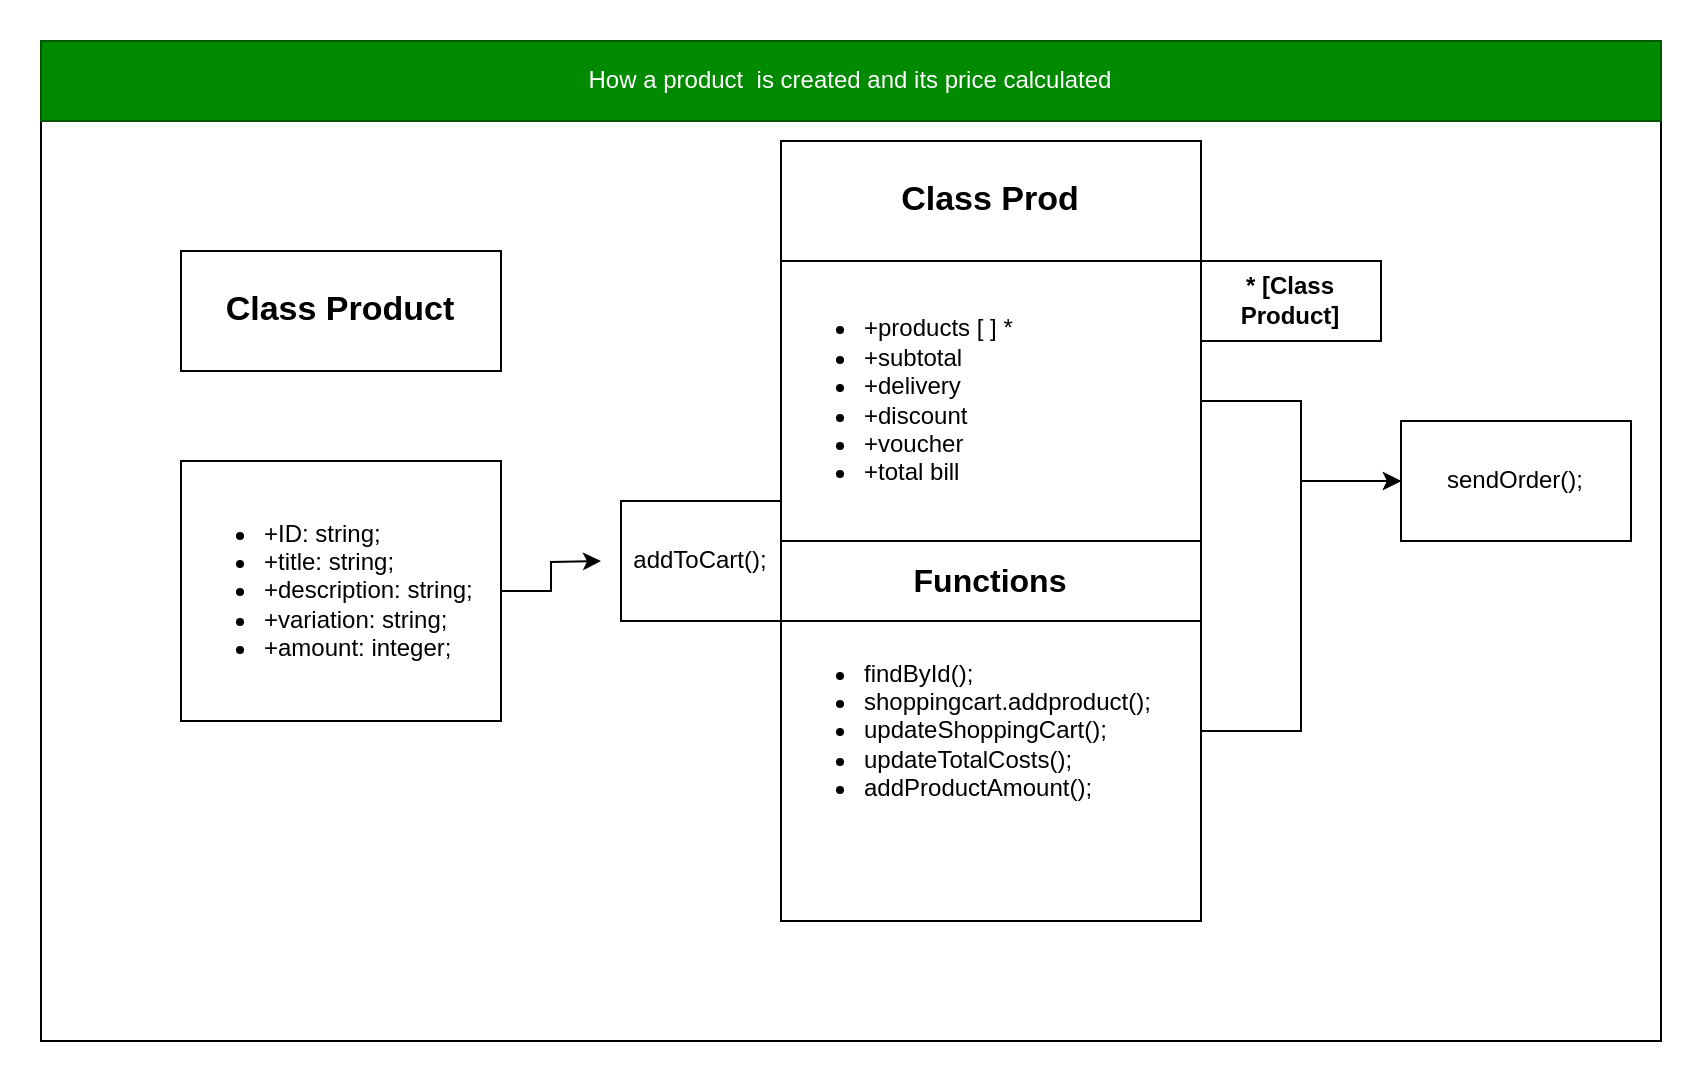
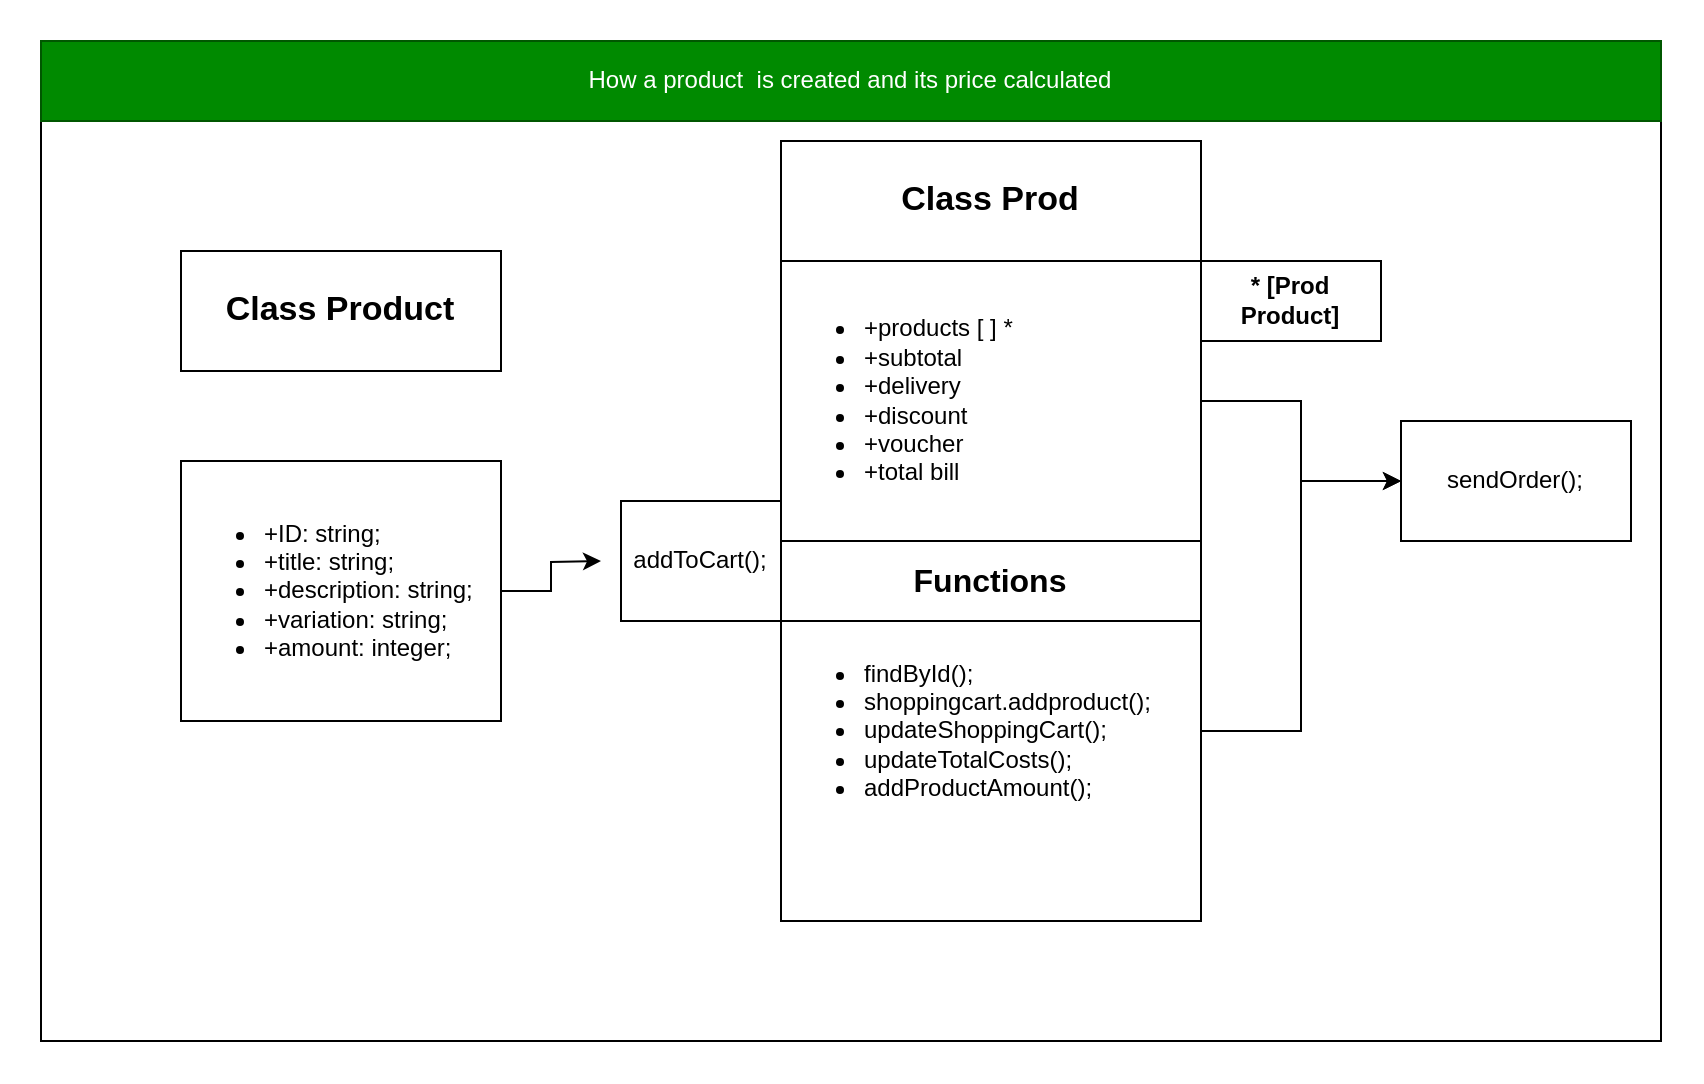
(1291, 301) -> (1291, 301)
